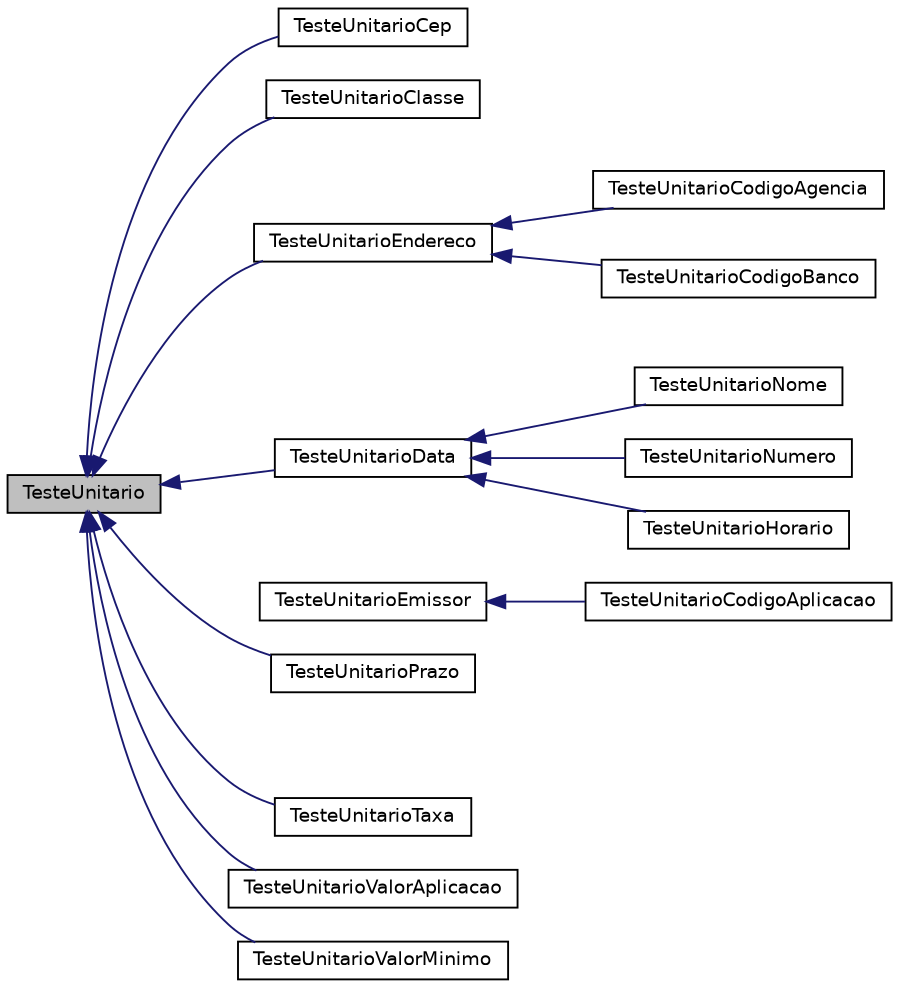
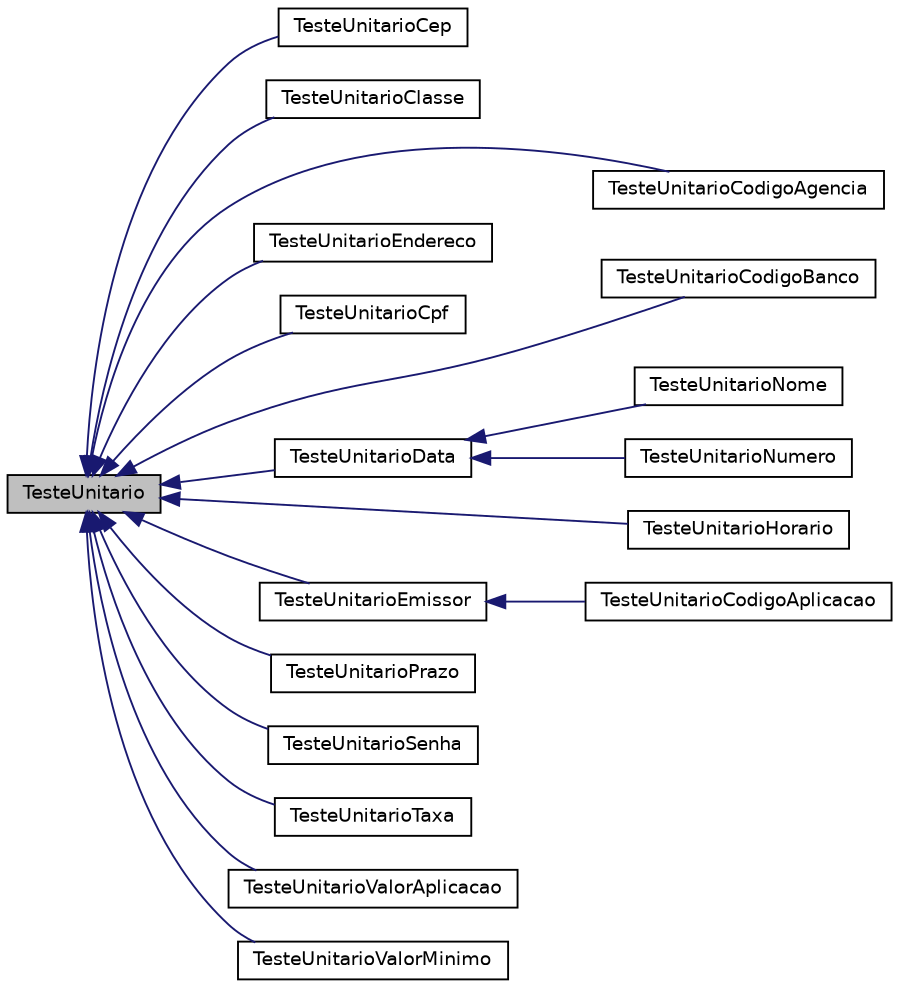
(563, 215) -> (302, 173)
(557, 261) -> (407, 376)
none -> (373, 314)
(565, 496) -> (404, 511)
none -> (225, 555)
none -> (373, 745)
